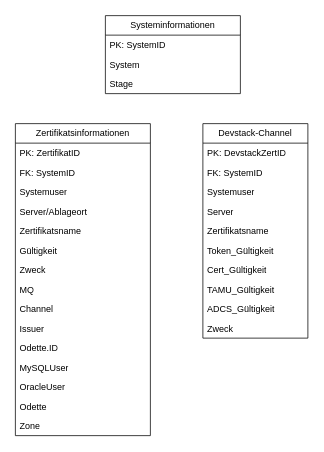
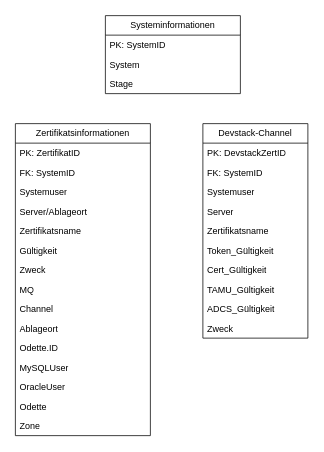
(35, 329) -> (41, 329)
